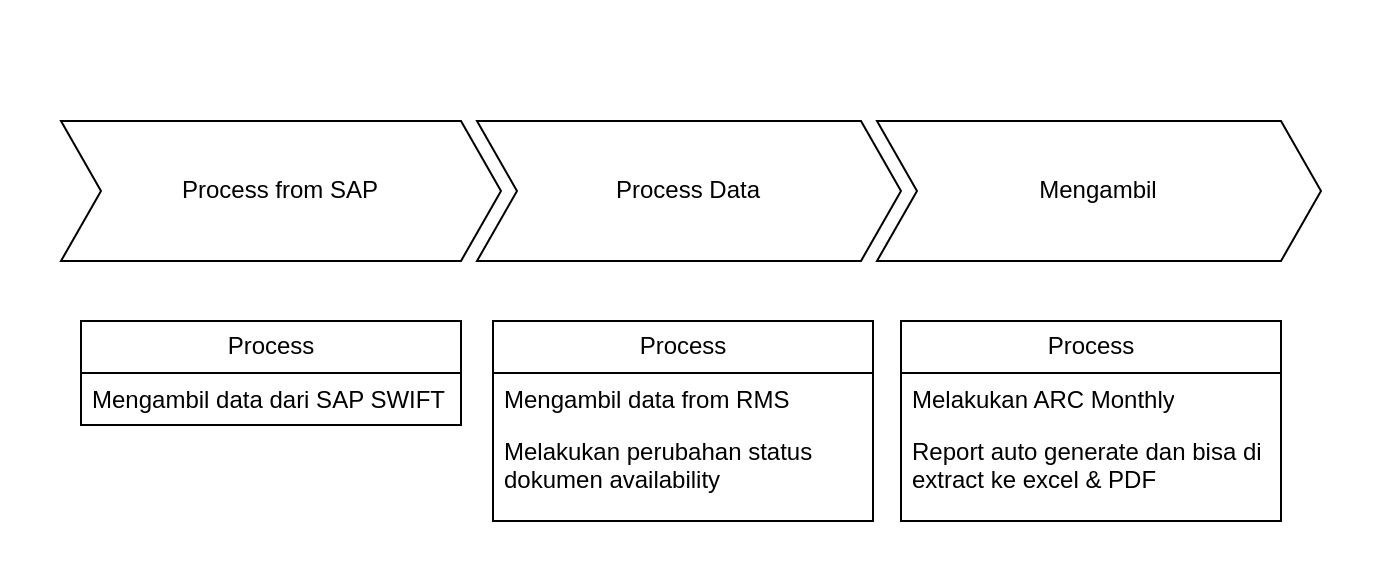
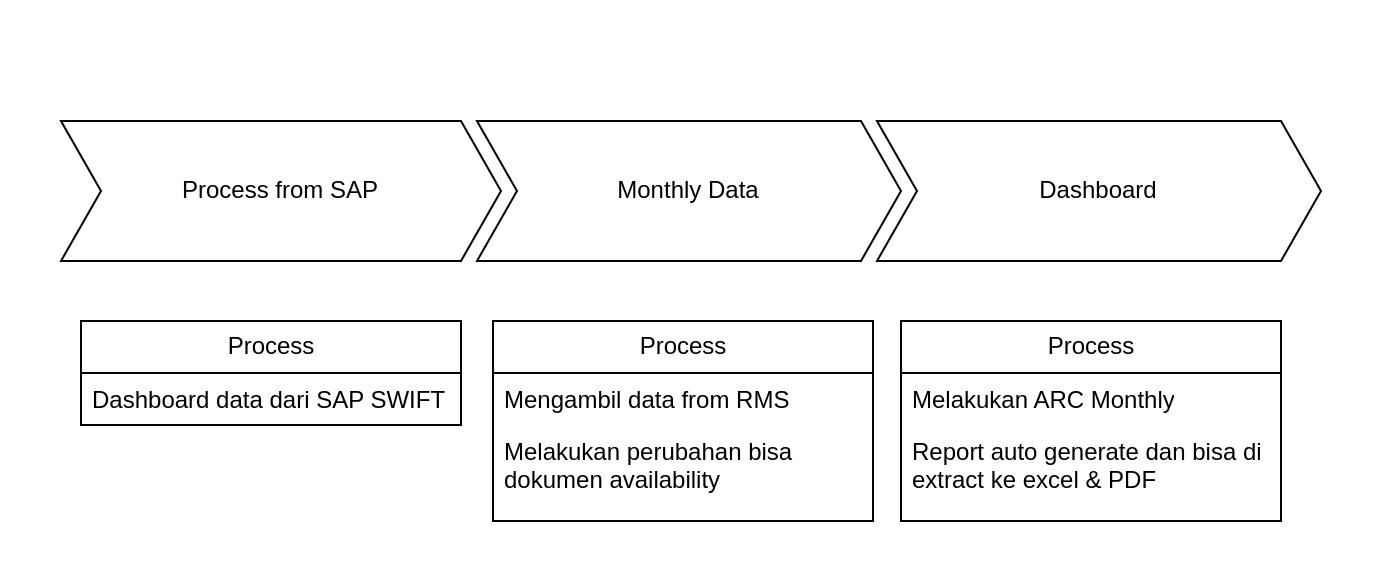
(689, 191) -> (689, 191)
(1099, 191) -> (1099, 191)
(266, 401) -> (272, 401)
(685, 468) -> (685, 468)
